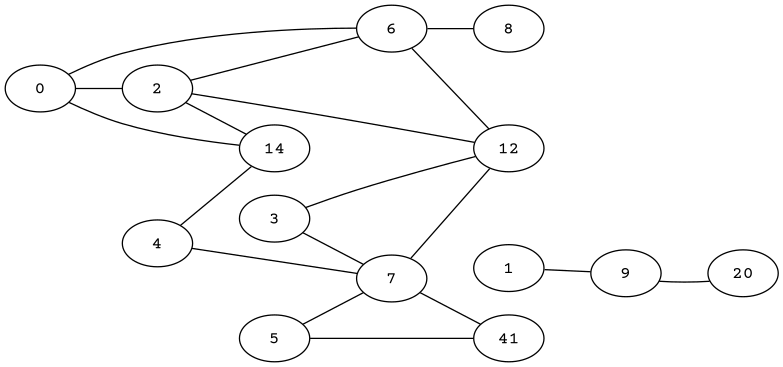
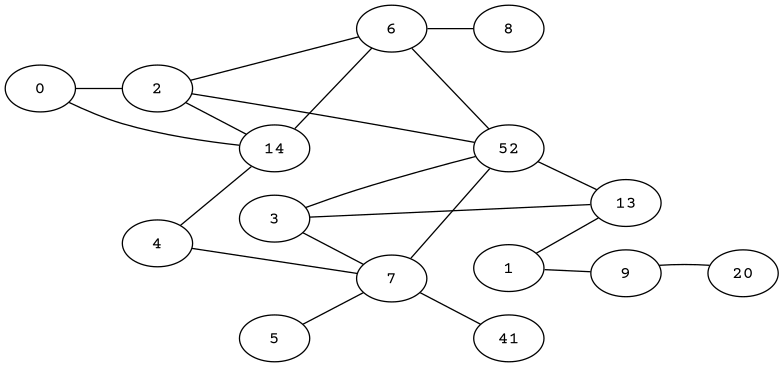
(210, 37) -> (333, 88)
(509, 148) -> (509, 148)
none -> (626, 203)
(684, 282) -> (684, 265)
(392, 338) -> none
